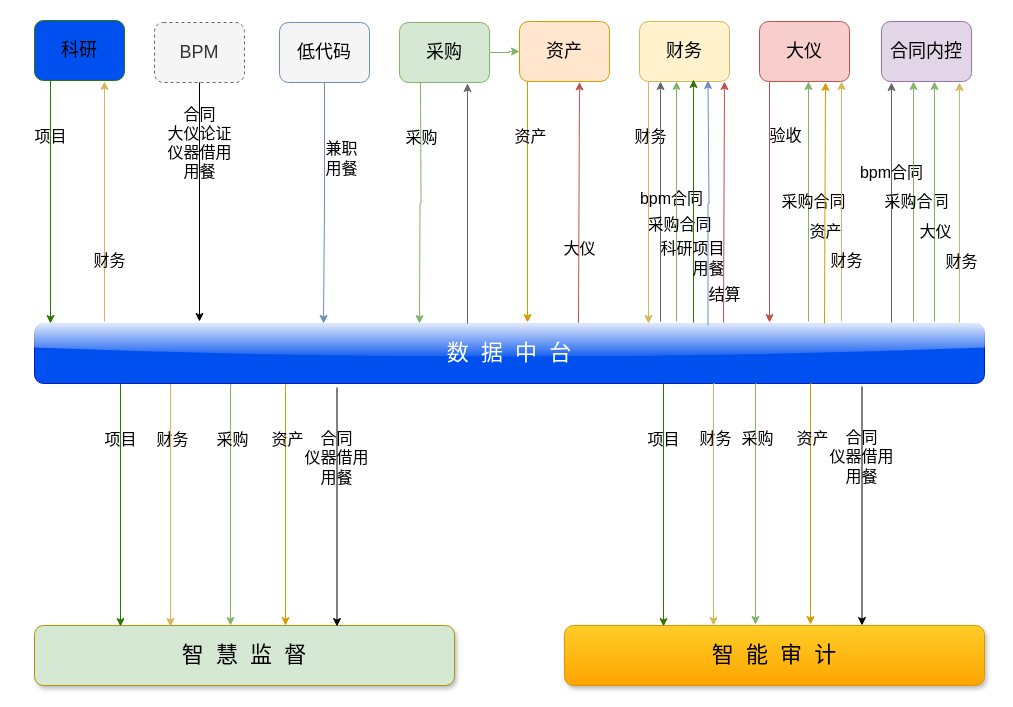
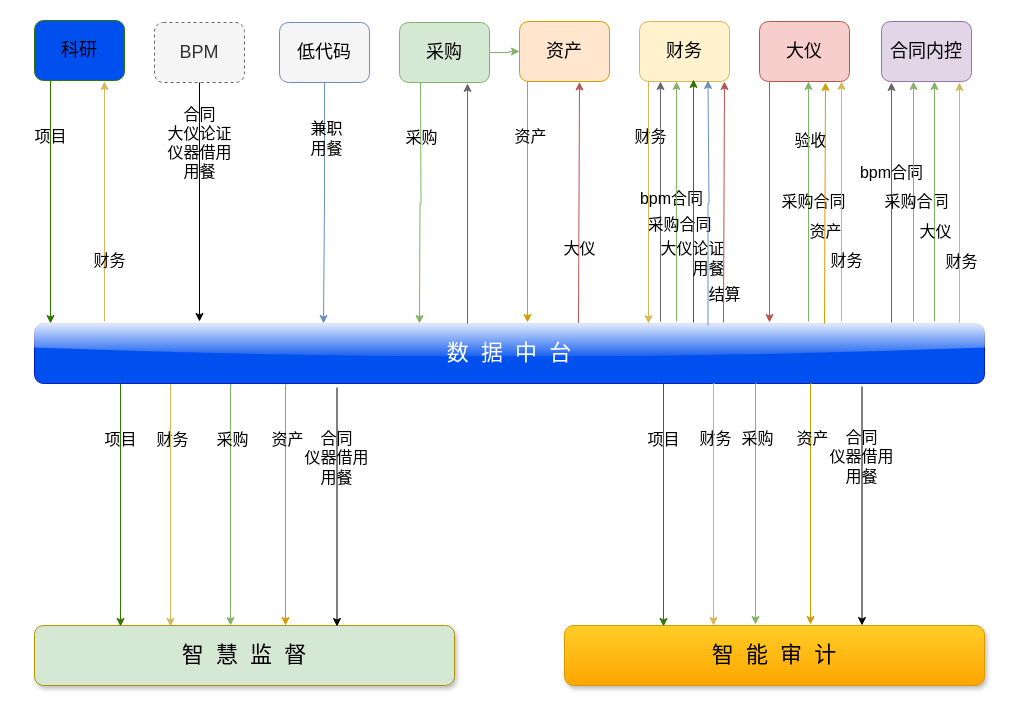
(786, 136) -> (811, 141)
(342, 159) -> (327, 139)
(693, 249) -> (693, 249)
